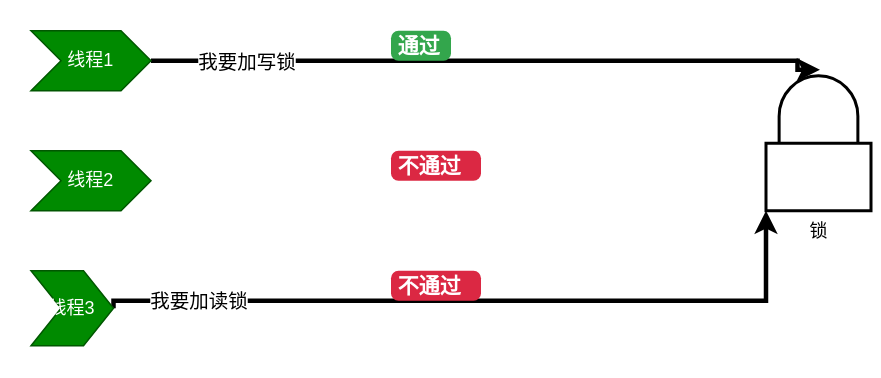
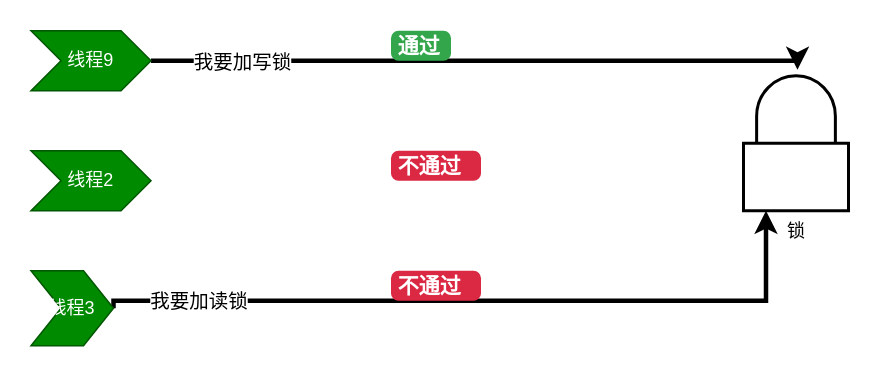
(91, 61) -> (91, 61)
(818, 143) -> (796, 143)
